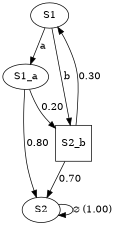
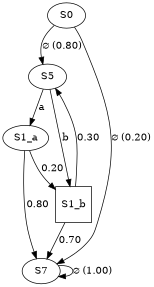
(50, 15) -> (48, 77)
none -> (67, 15)
(74, 143) -> (74, 205)
(41, 210) -> (41, 271)
